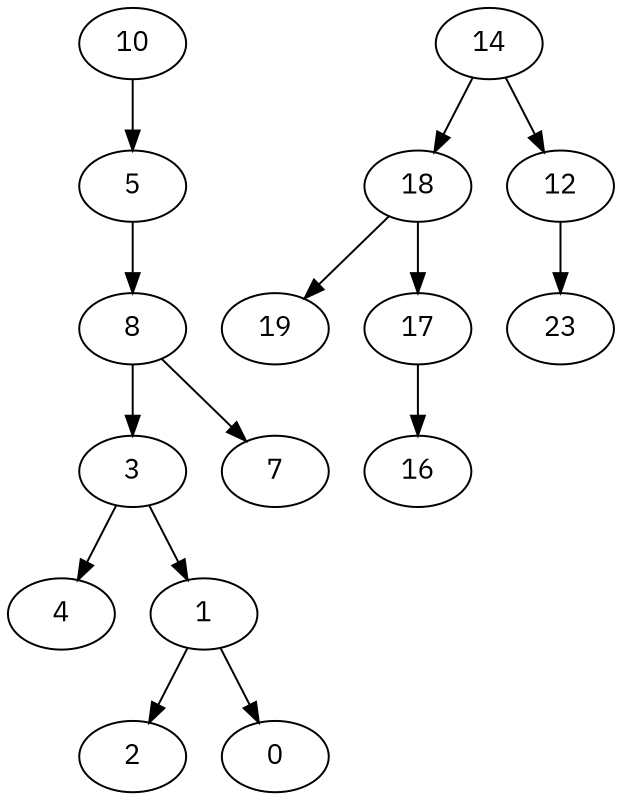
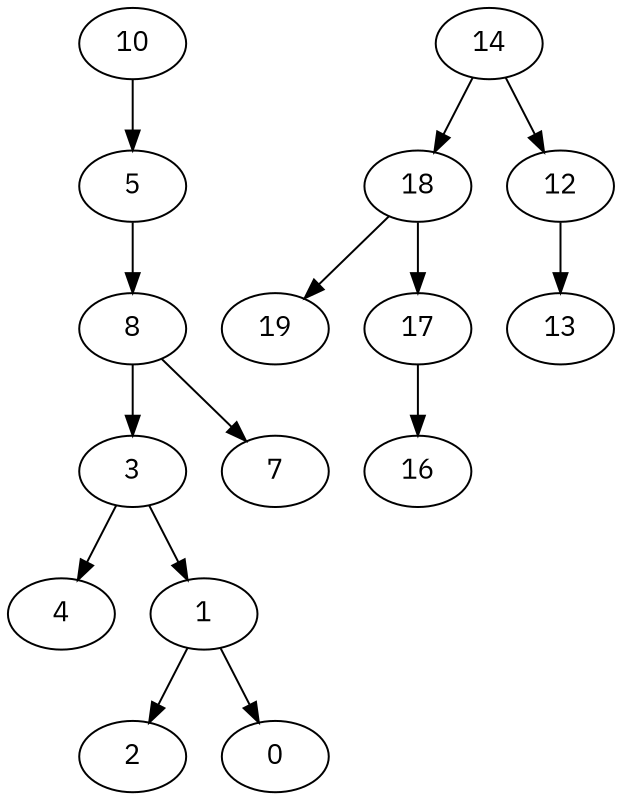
(560, 329) -> (560, 329)
